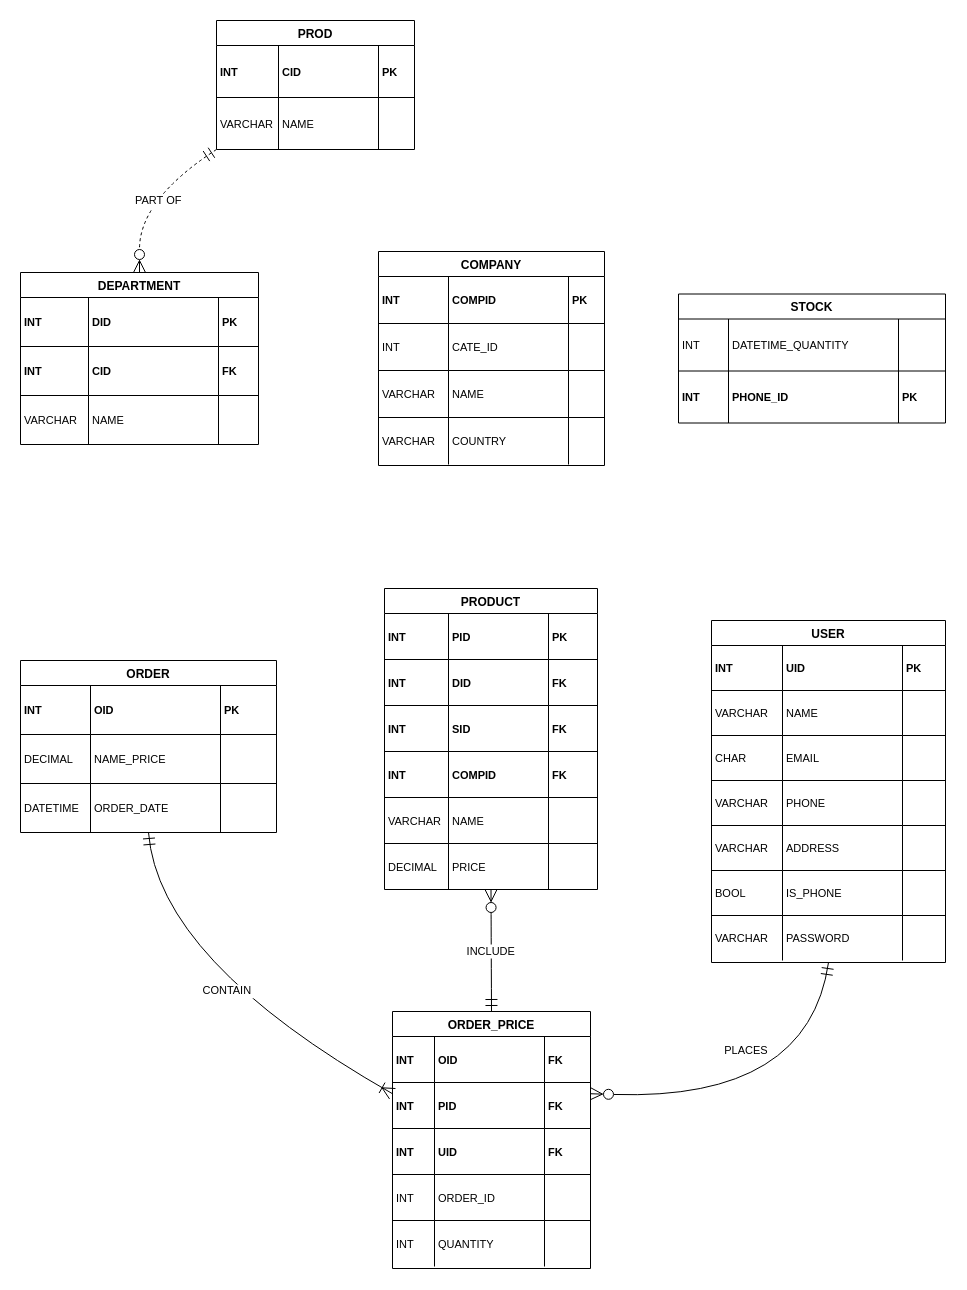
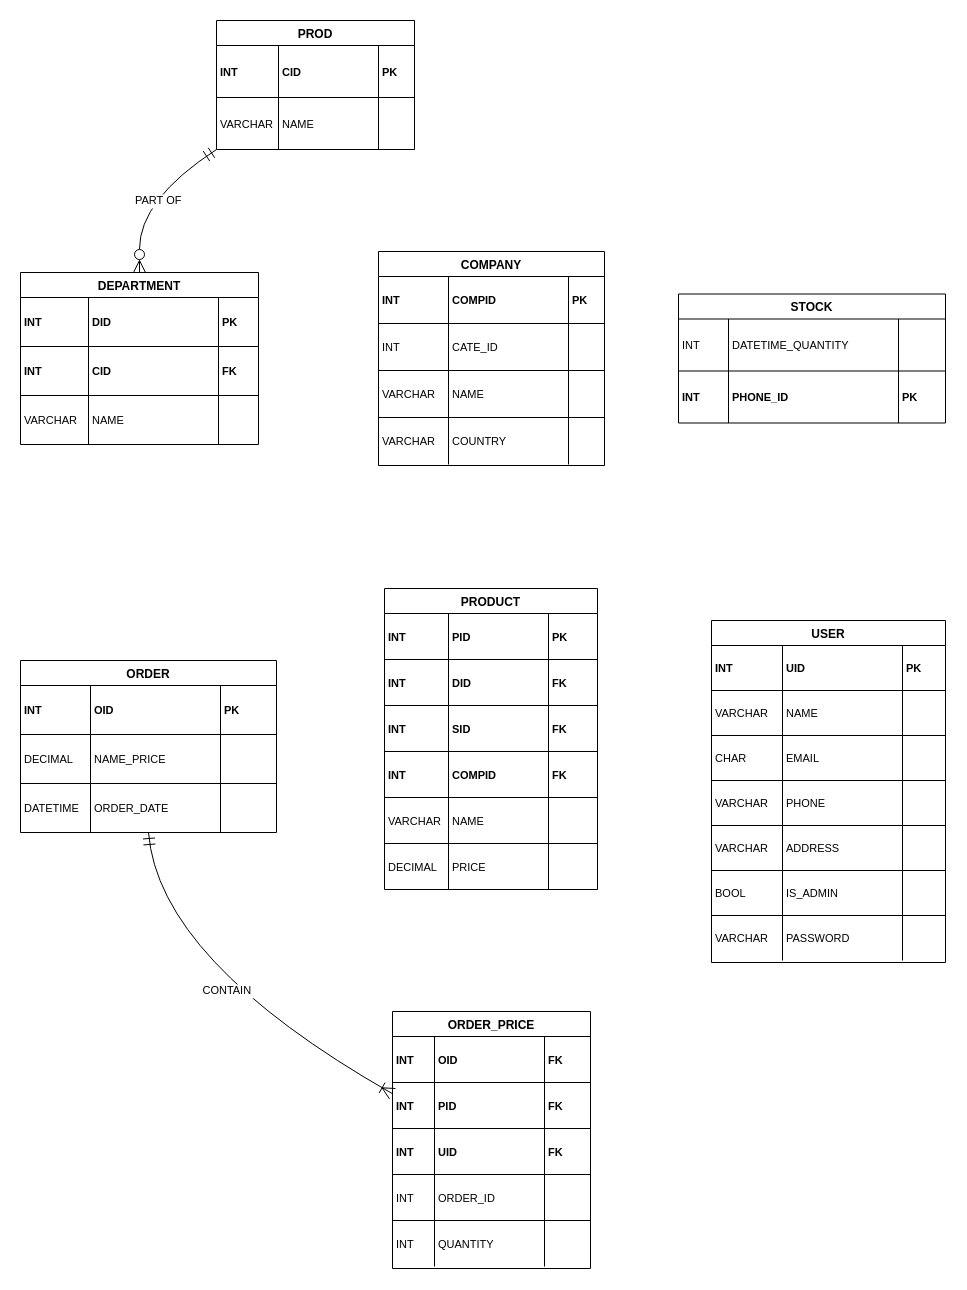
(188, 170) -> (188, 170)
(811, 893) -> (811, 893)
(491, 963) -> none
(751, 1072) -> none
